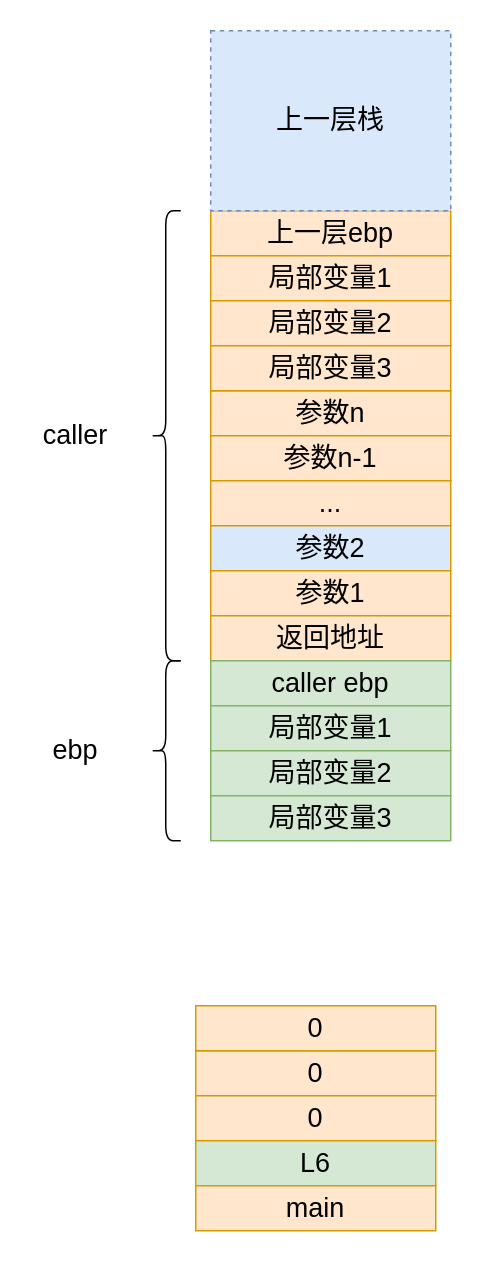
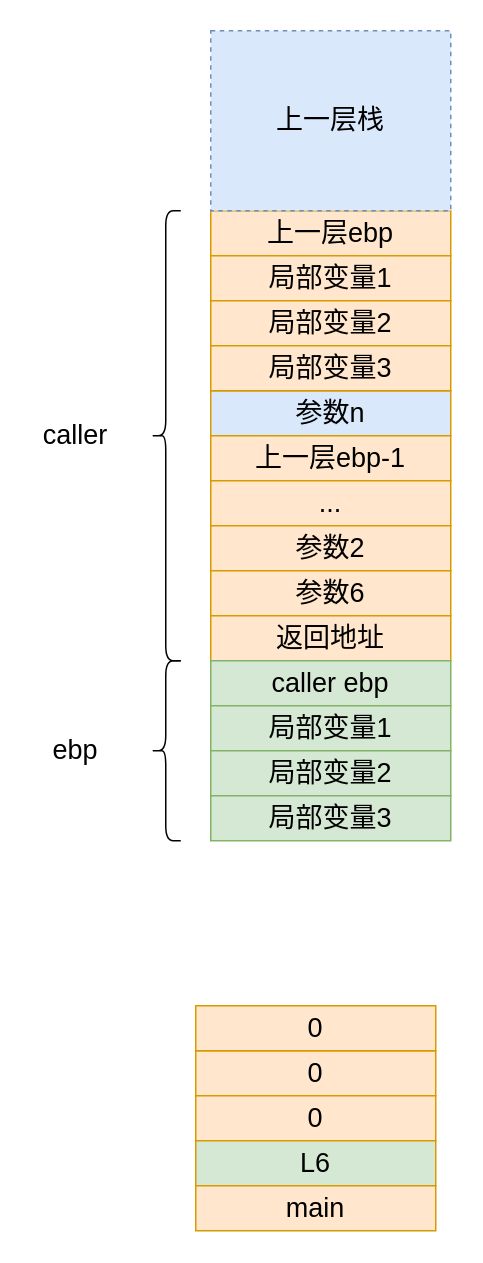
(331, 413) -> (331, 413)
(331, 458) -> (331, 458)
(331, 548) -> (331, 548)
(331, 593) -> (331, 593)
